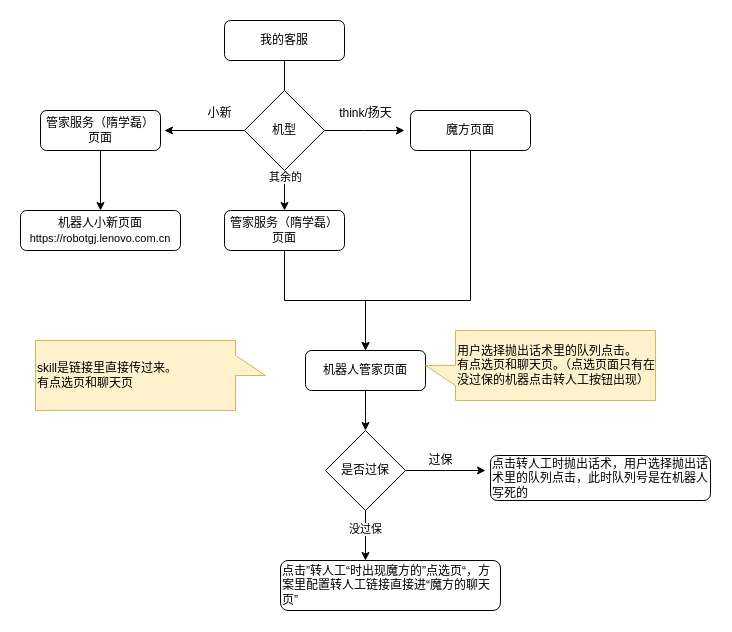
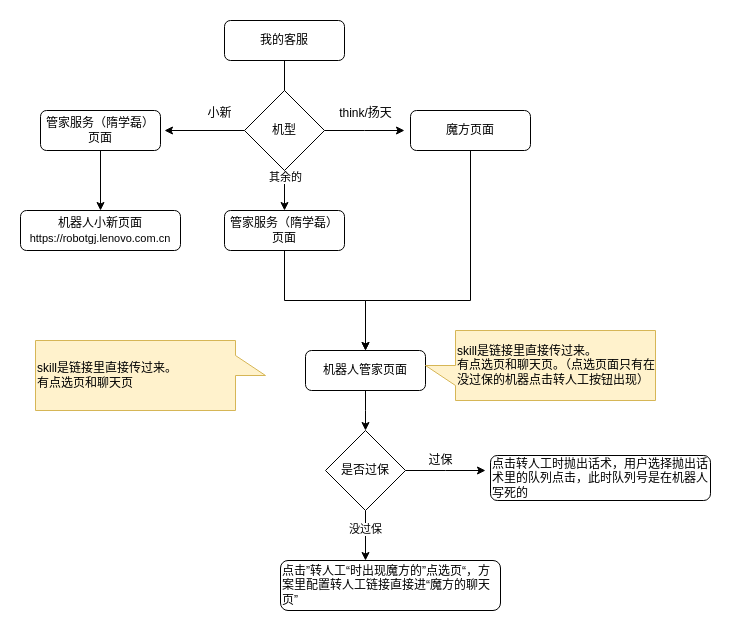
(557, 366) -> (557, 366)
